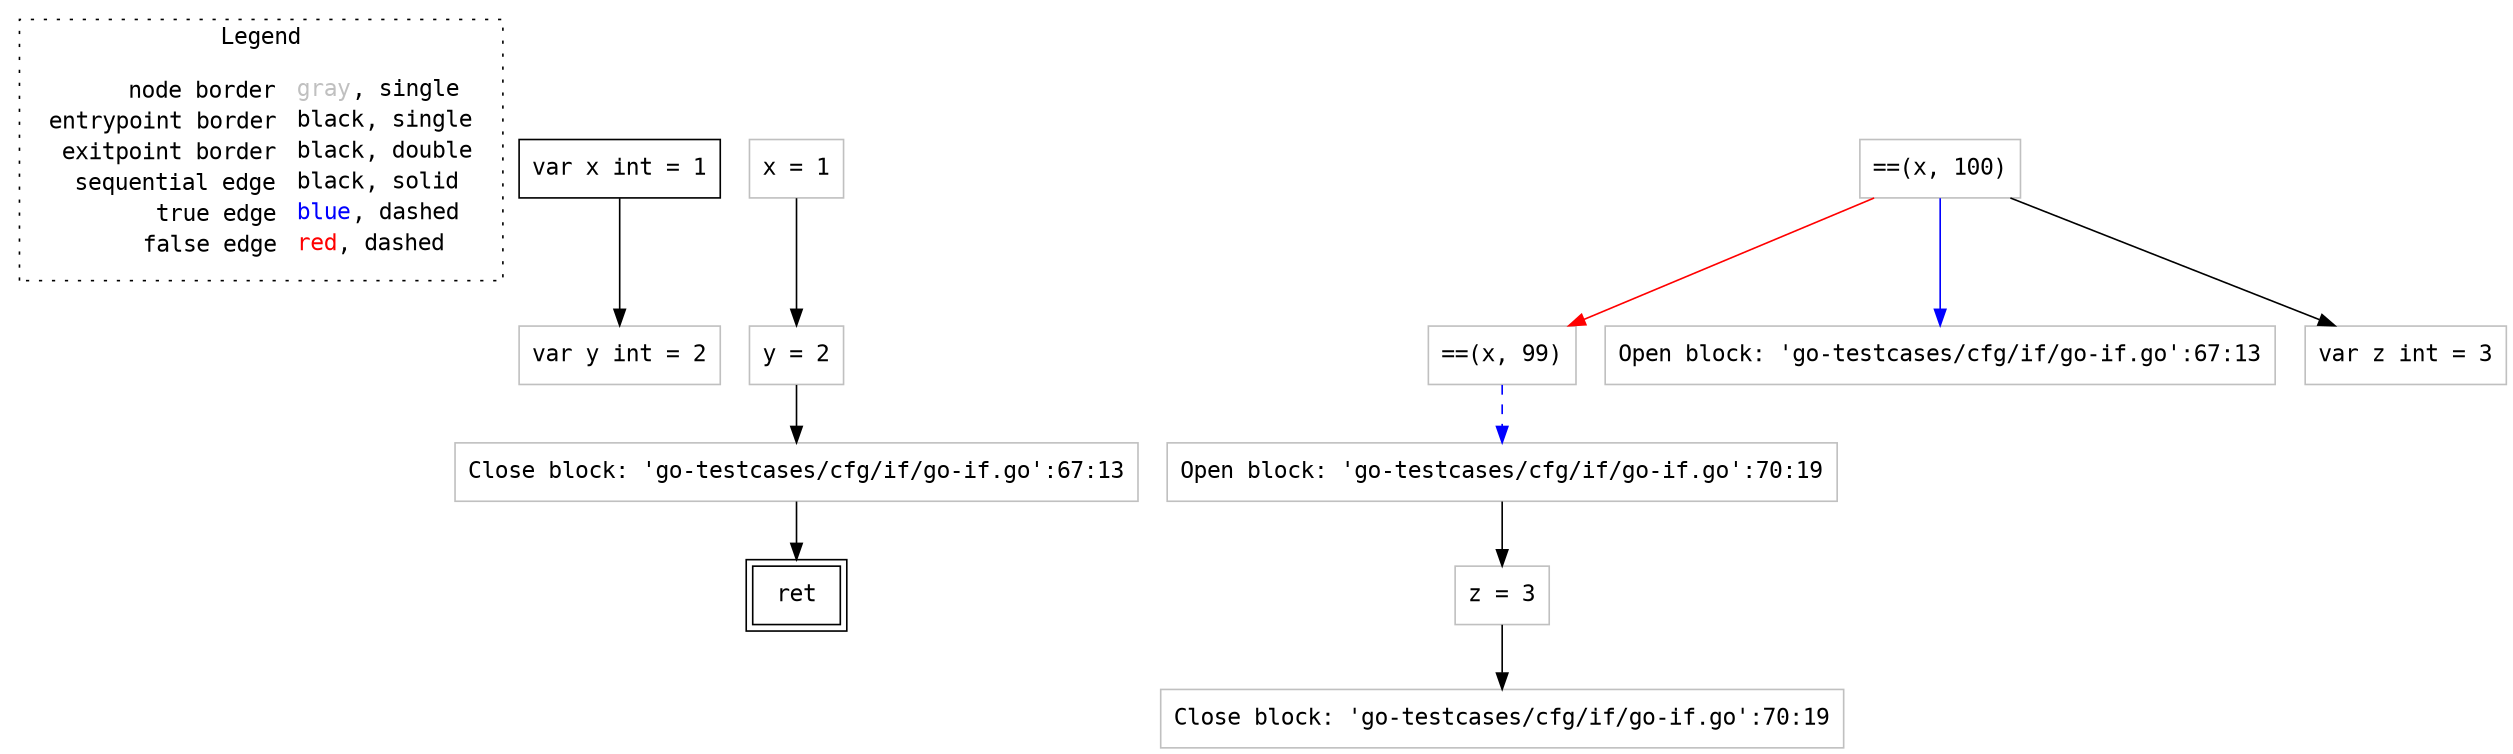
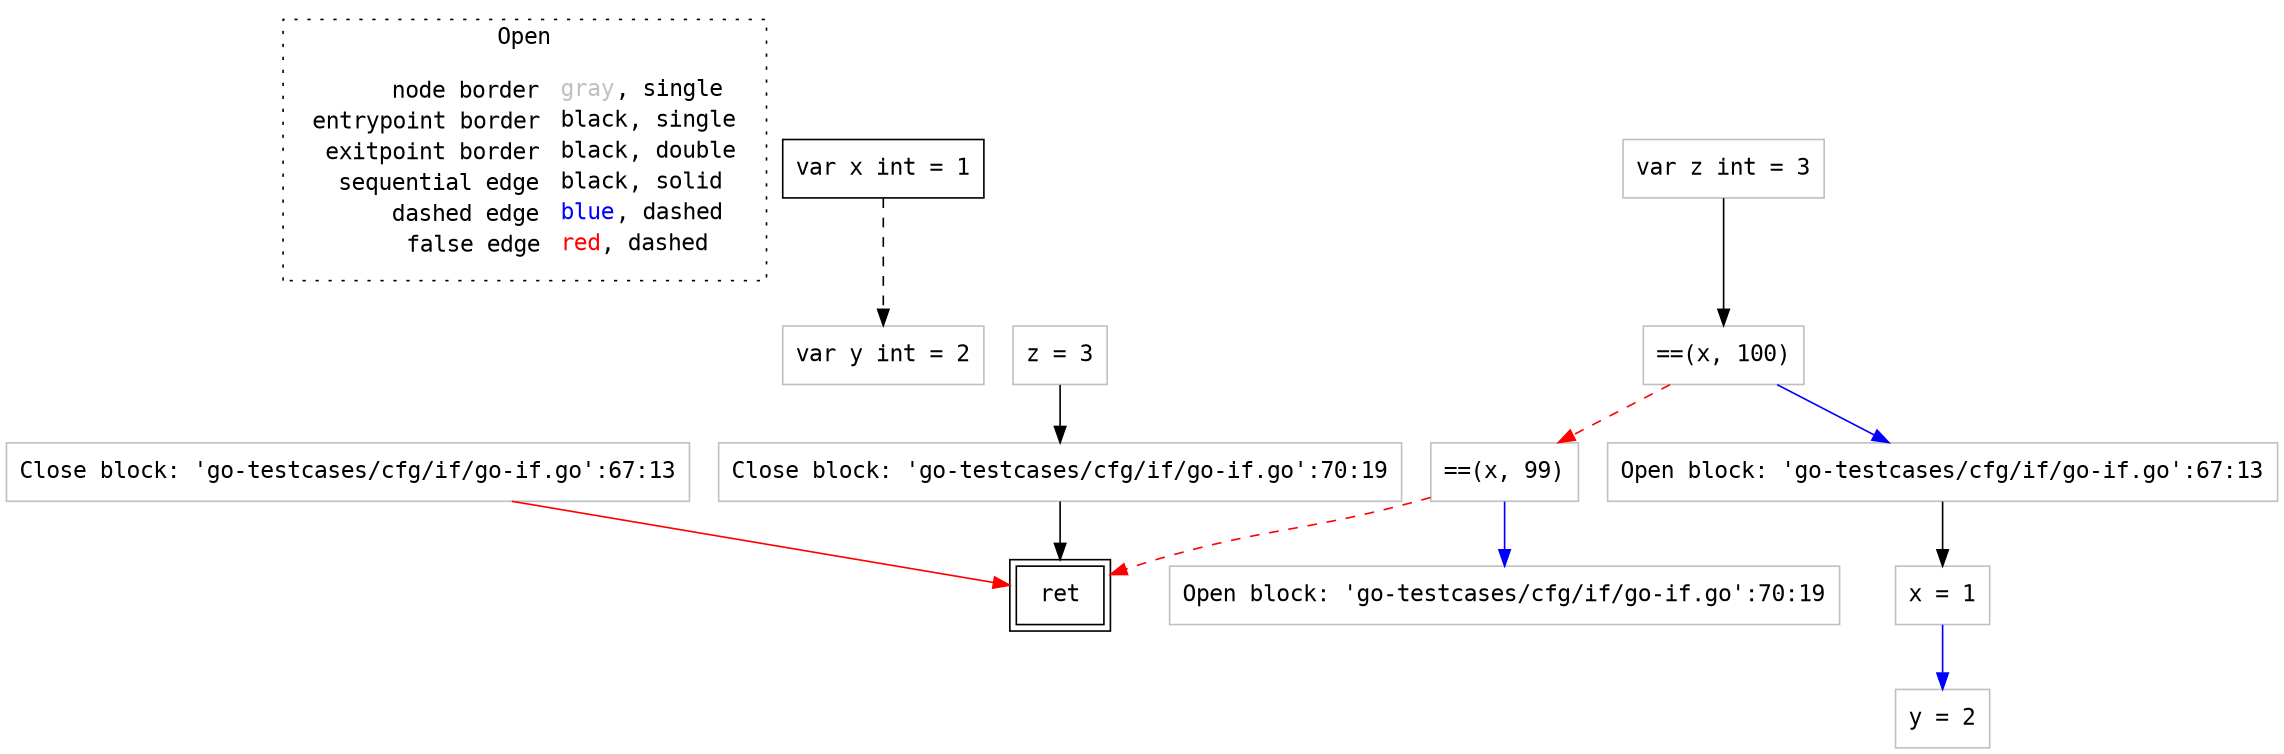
(261, 38) -> (525, 38)
(223, 214) -> (473, 214)
(620, 254) -> (883, 254)
(797, 254) -> (1943, 649)
(1729, 259) -> (1621, 410)
(2165, 259) -> (1724, 254)
(797, 406) -> none
(1502, 406) -> (1505, 526)
(797, 522) -> (752, 542)
none -> (1060, 522)
(1502, 526) -> none
none -> (1943, 526)
none -> (1278, 531)
